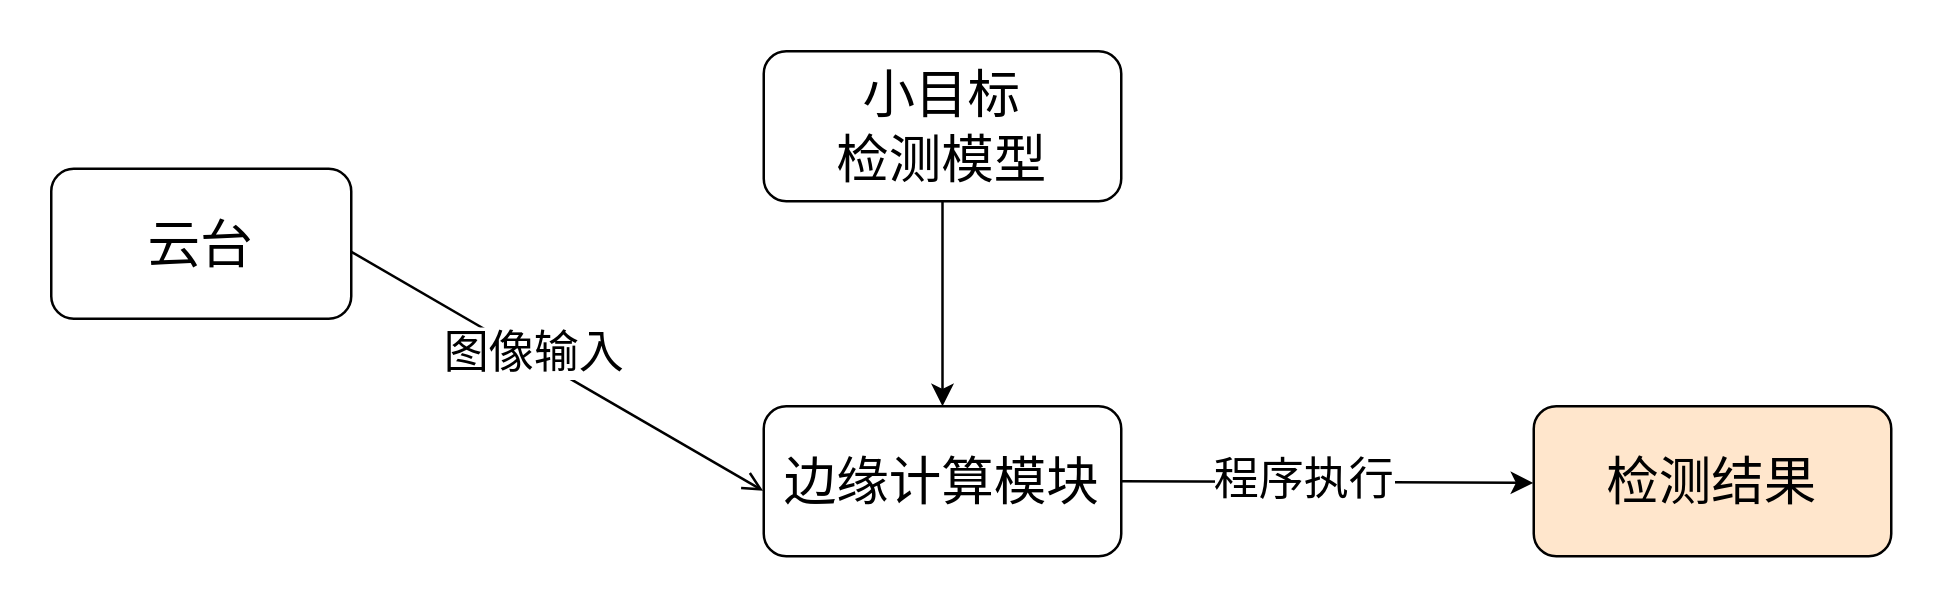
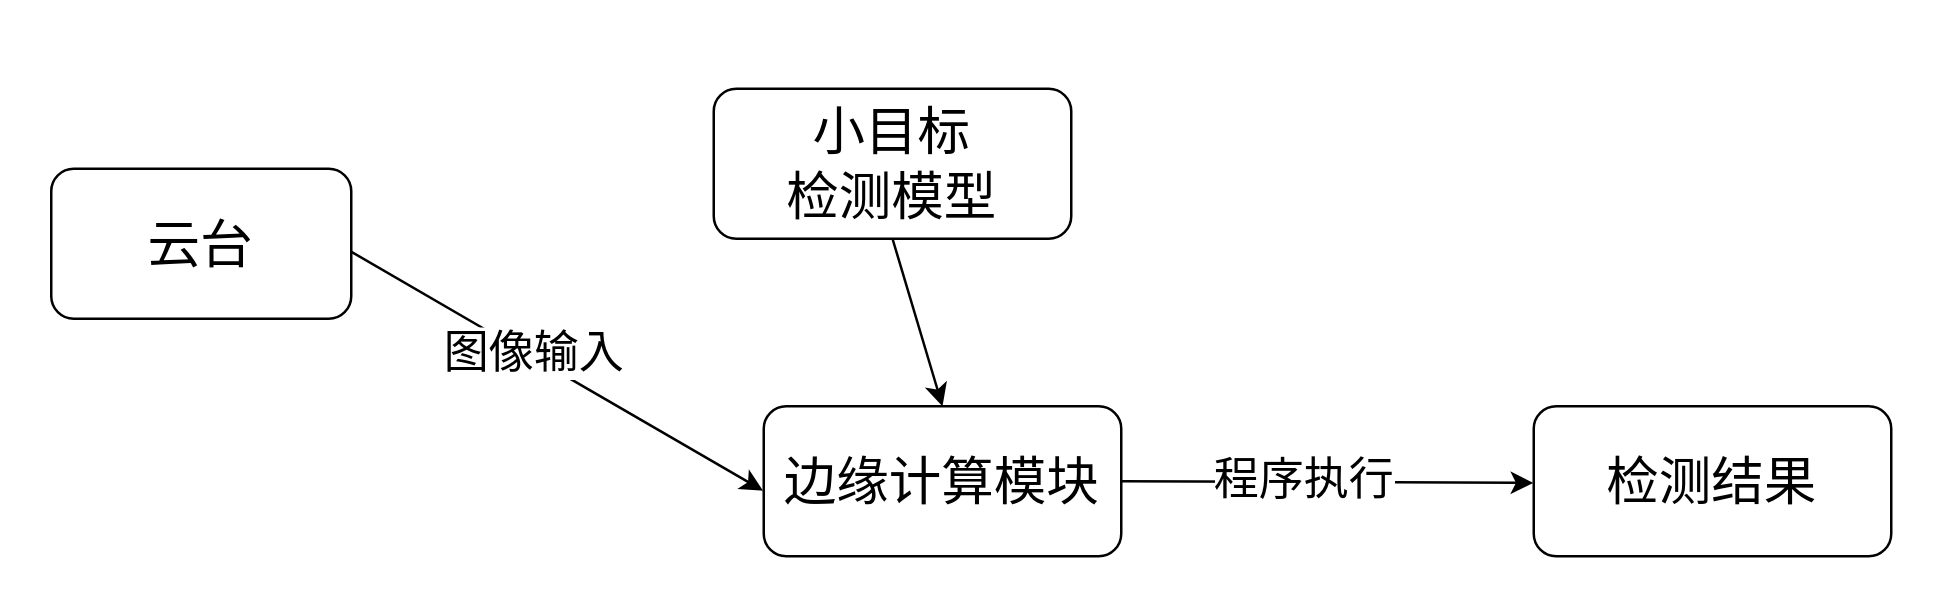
(943, 126) -> (893, 164)
(1713, 481) -> (1713, 481)
(750, 483) -> (748, 482)
